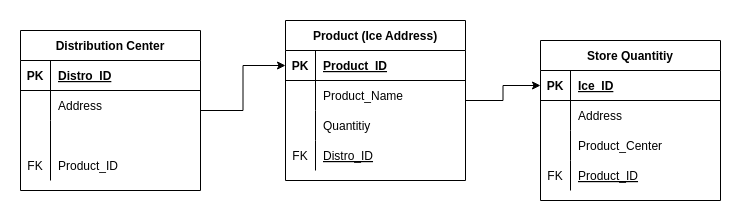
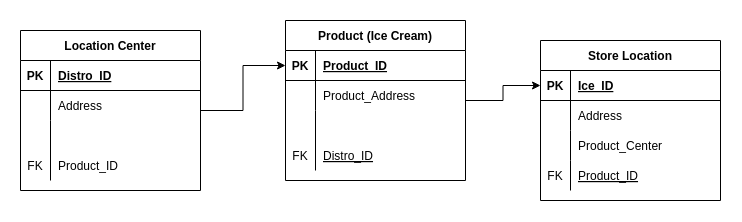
(375, 36) -> (375, 36)
(110, 46) -> (110, 46)
(630, 56) -> (630, 56)
(363, 96) -> (373, 96)
(391, 126) -> none
